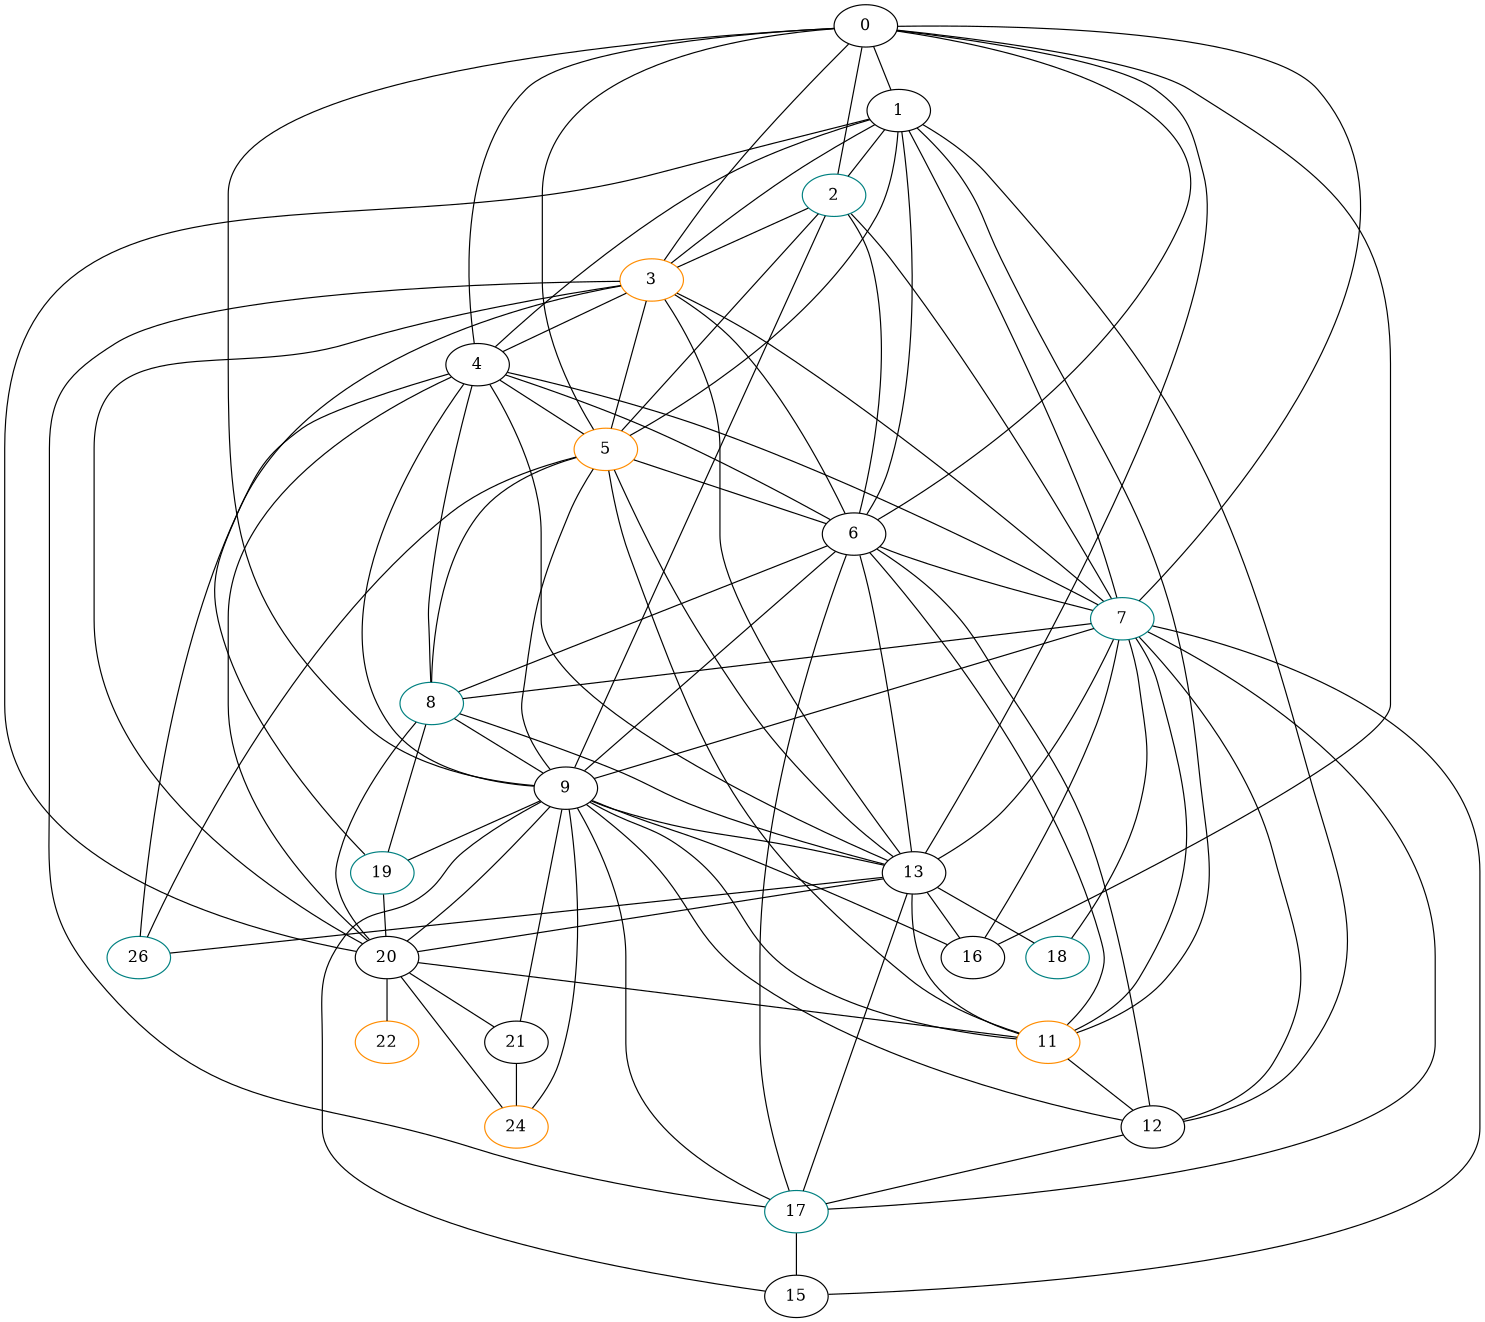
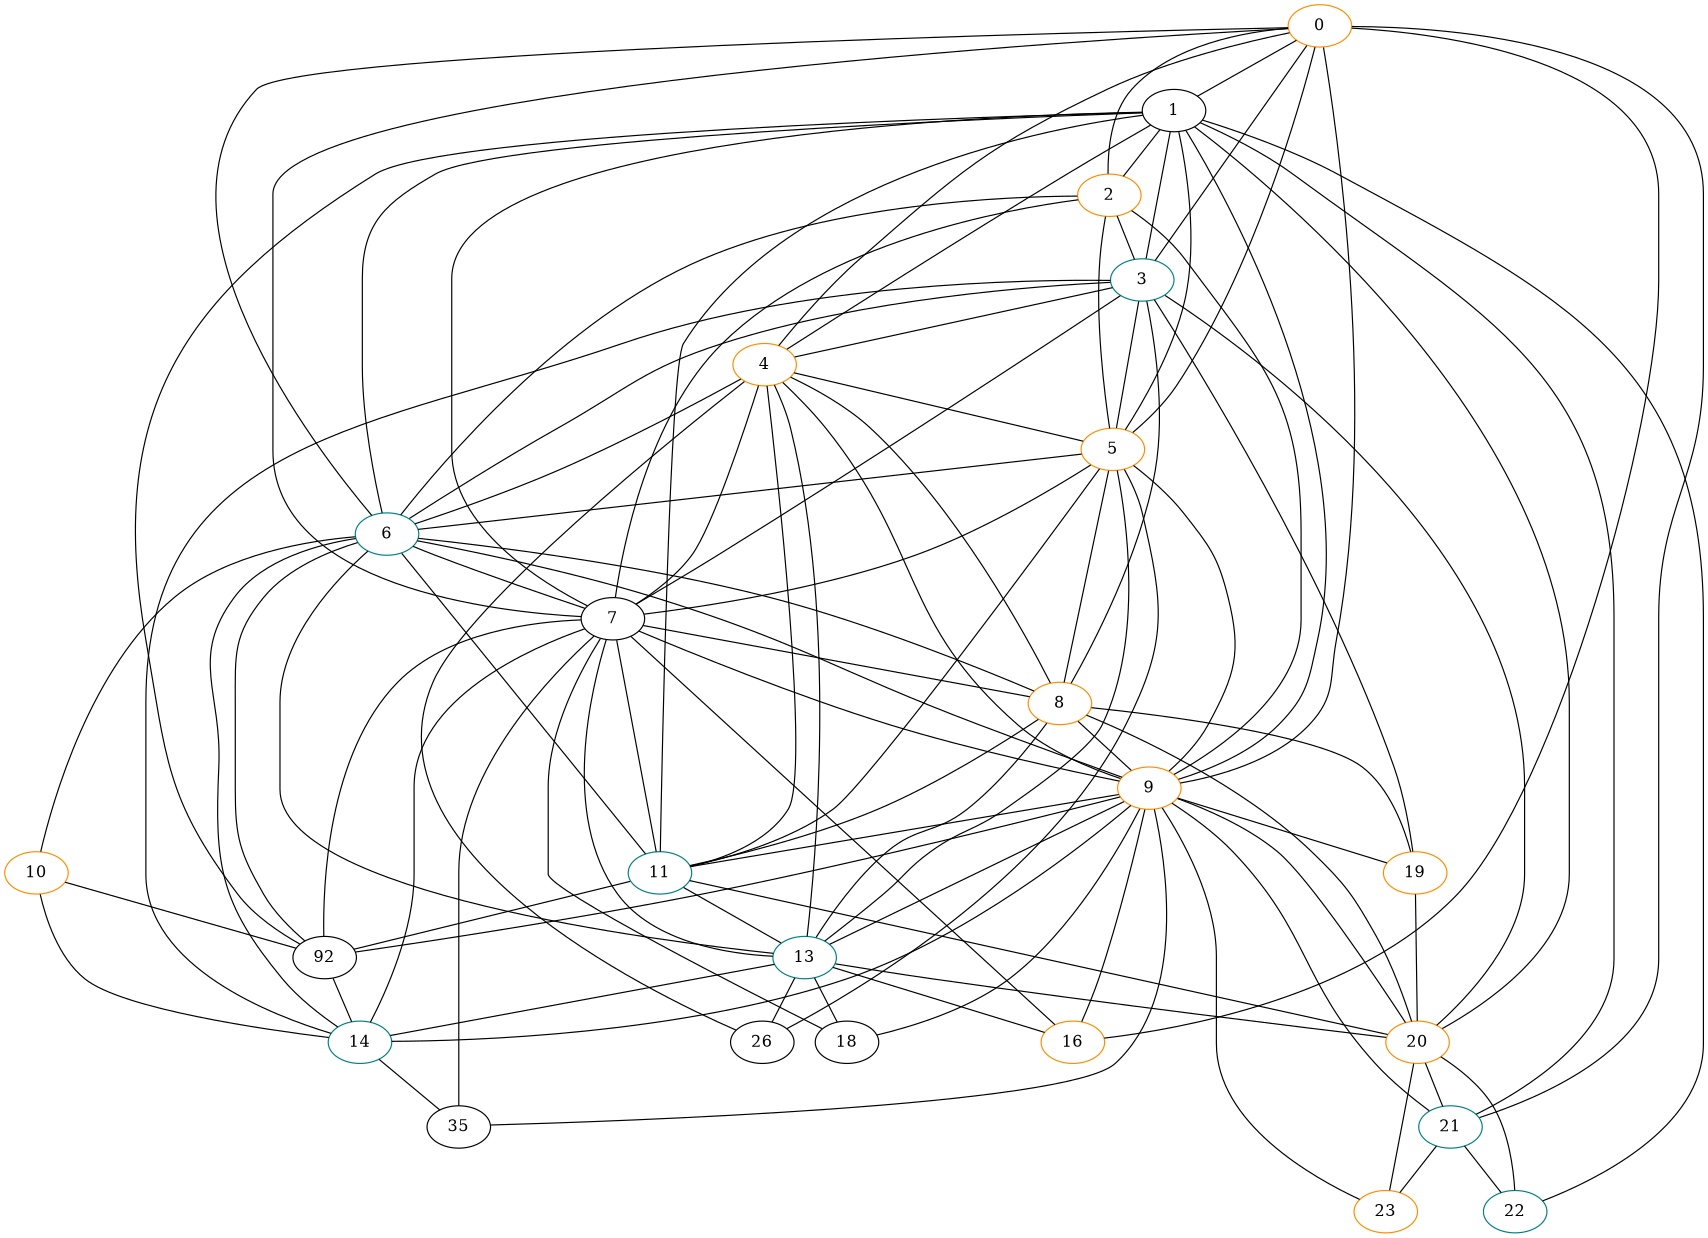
(866, 26) -> (1320, 26)
(834, 195) -> (1109, 195)
(652, 280) -> (1142, 280)
(1173, 358) -> (1692, 456)
(478, 365) -> (765, 365)
none -> (1320, 477)
none -> (1606, 525)
(854, 534) -> (387, 534)
none -> (877, 568)
none -> (1700, 569)
(736, 593) -> (1149, 500)
(1122, 619) -> (613, 619)
(228, 630) -> (793, 669)
(432, 703) -> (1060, 703)
(566, 788) -> (1149, 788)
none -> (872, 812)
none -> (36, 873)
(382, 873) -> (1415, 873)
(914, 873) -> (805, 958)
none -> (1042, 949)
(139, 958) -> (762, 1042)
(387, 958) -> (1418, 1042)
(973, 958) -> (1073, 1042)
(1058, 958) -> (847, 1042)
(387, 1042) -> (1515, 1212)
(516, 1042) -> (1450, 1127)
(1048, 1042) -> (660, 873)
(516, 1127) -> (1386, 1212)
(1153, 1127) -> (325, 958)
none -> (1483, 1169)
(796, 1212) -> (360, 1042)
(796, 1296) -> (459, 1127)
